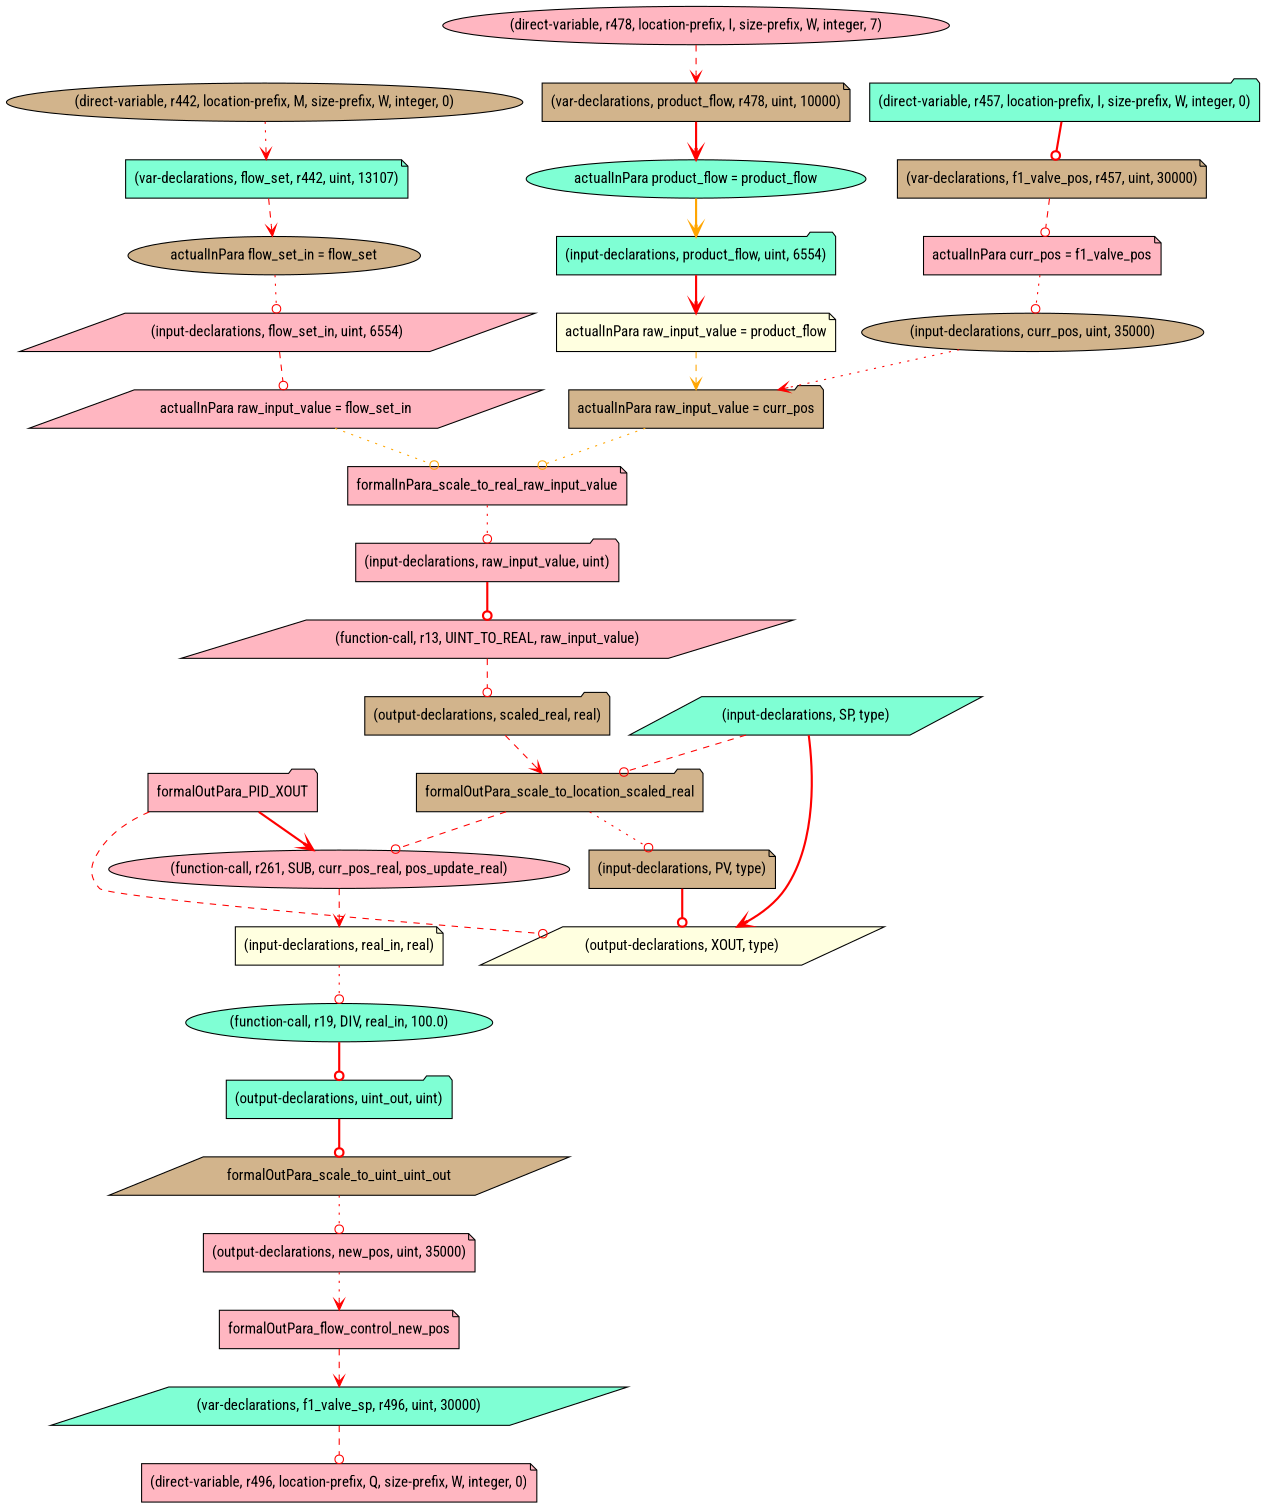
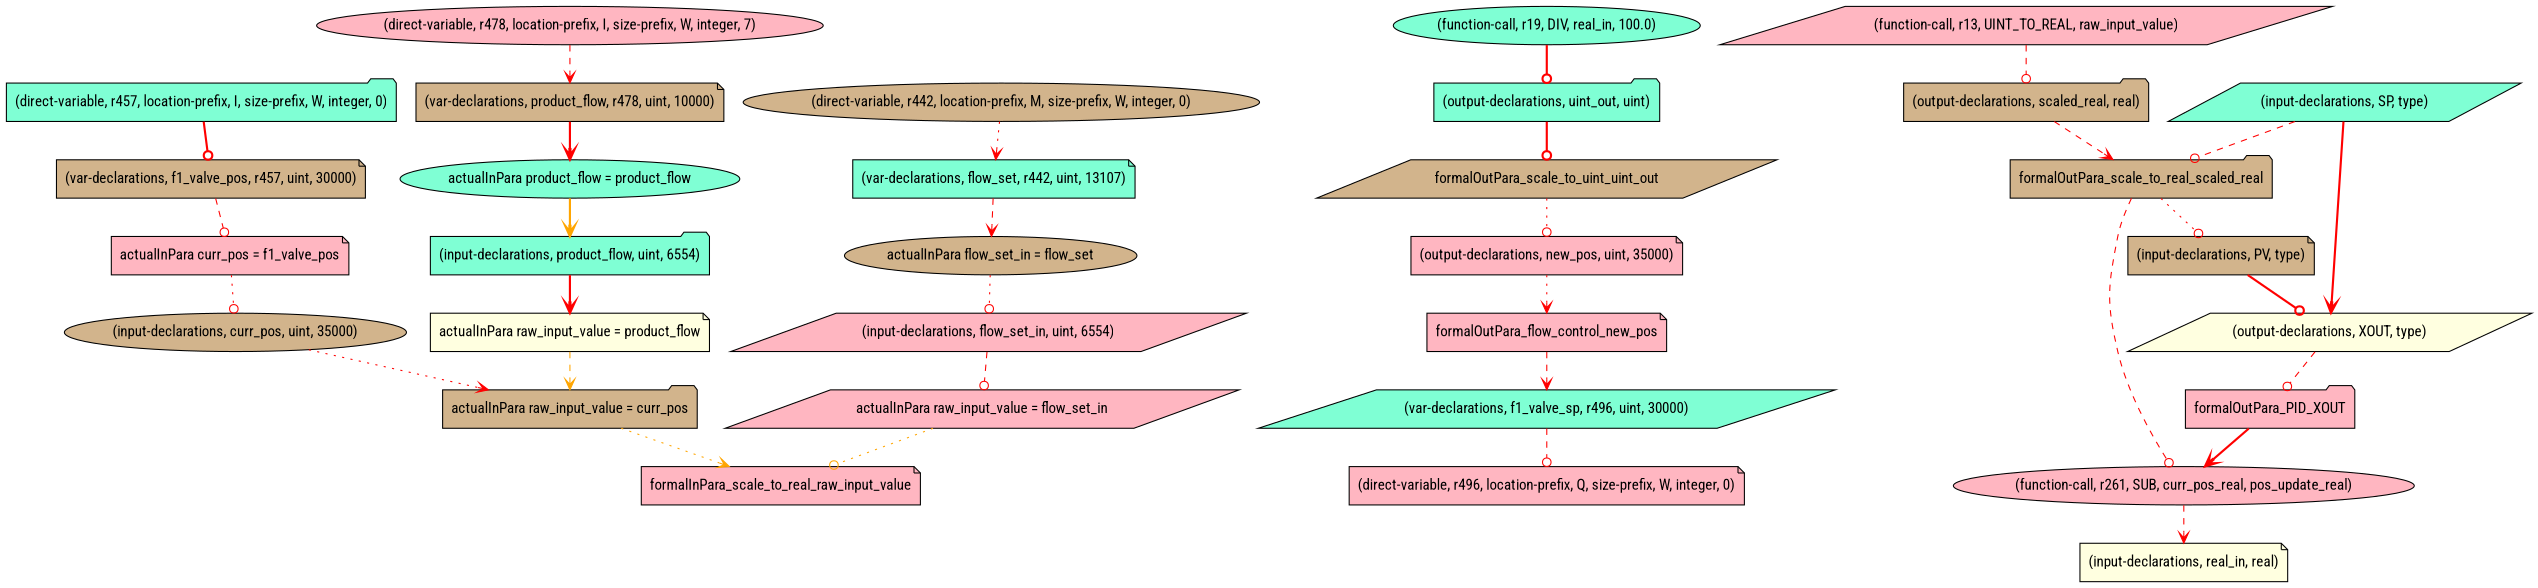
(596, 446) -> (670, 446)
(487, 562) -> none
(560, 793) -> (2141, 179)
(266, 909) -> (2303, 367)
(339, 980) -> none
